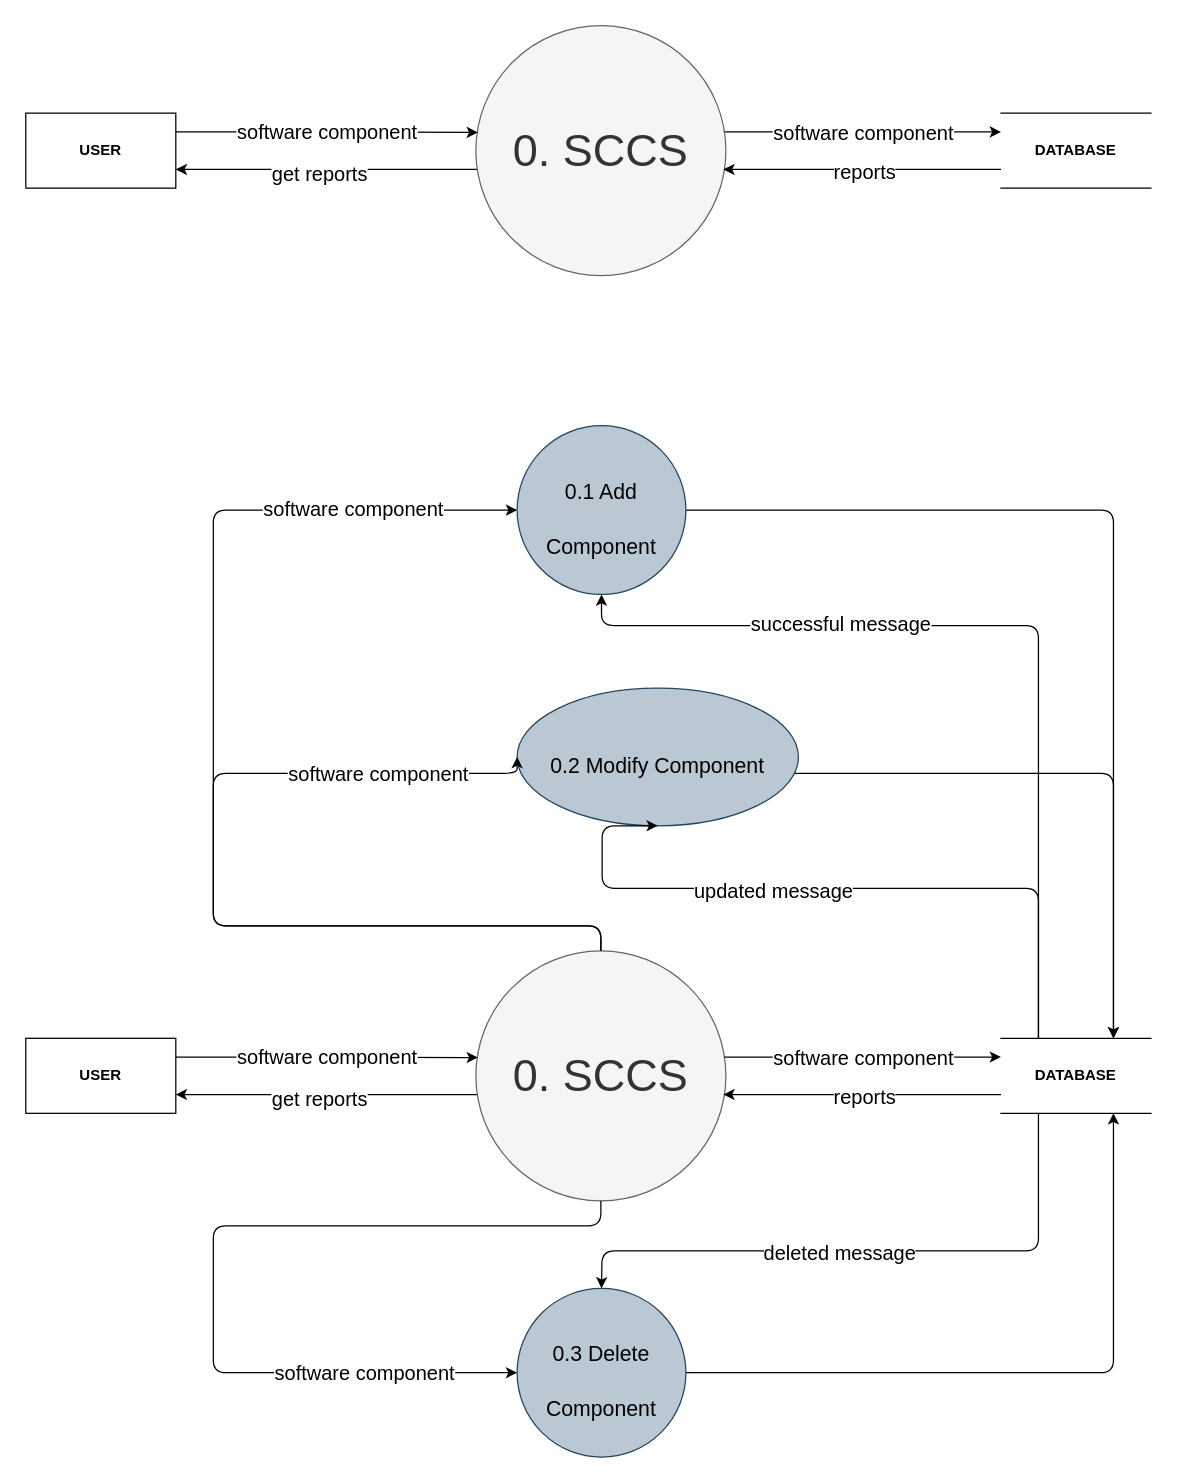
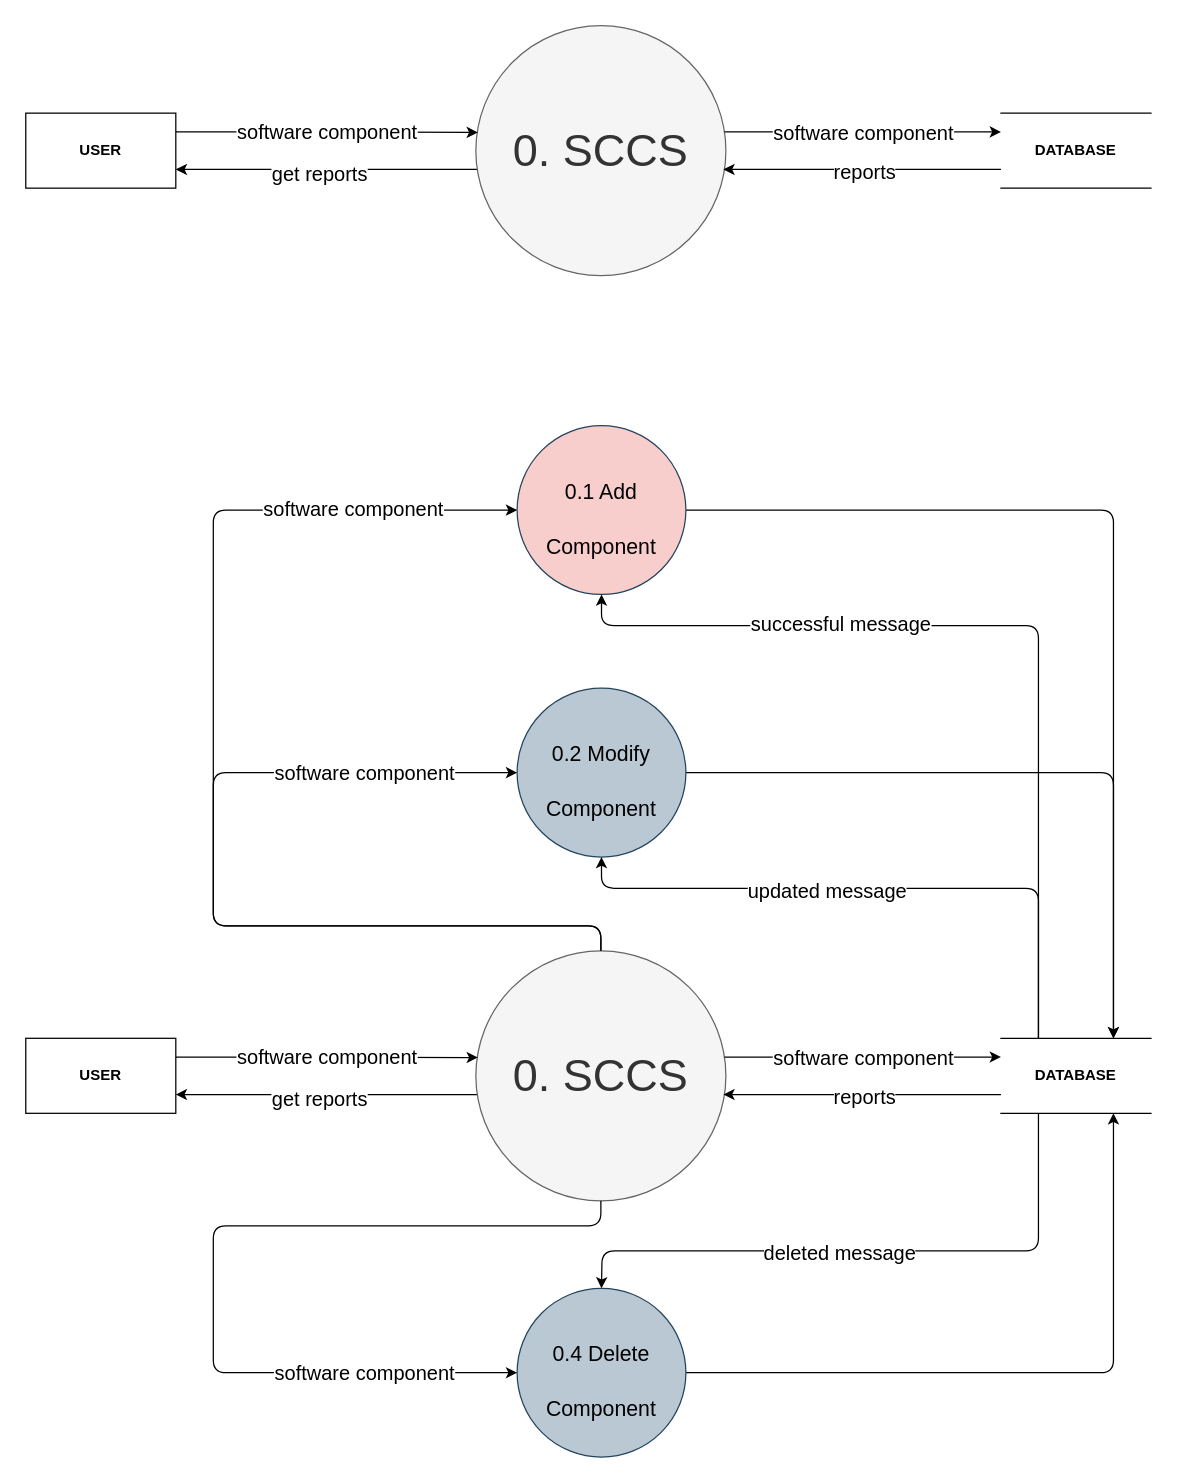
(601, 510) -> (601, 510)
(658, 757) -> (601, 773)
(601, 1373) -> (601, 1373)
